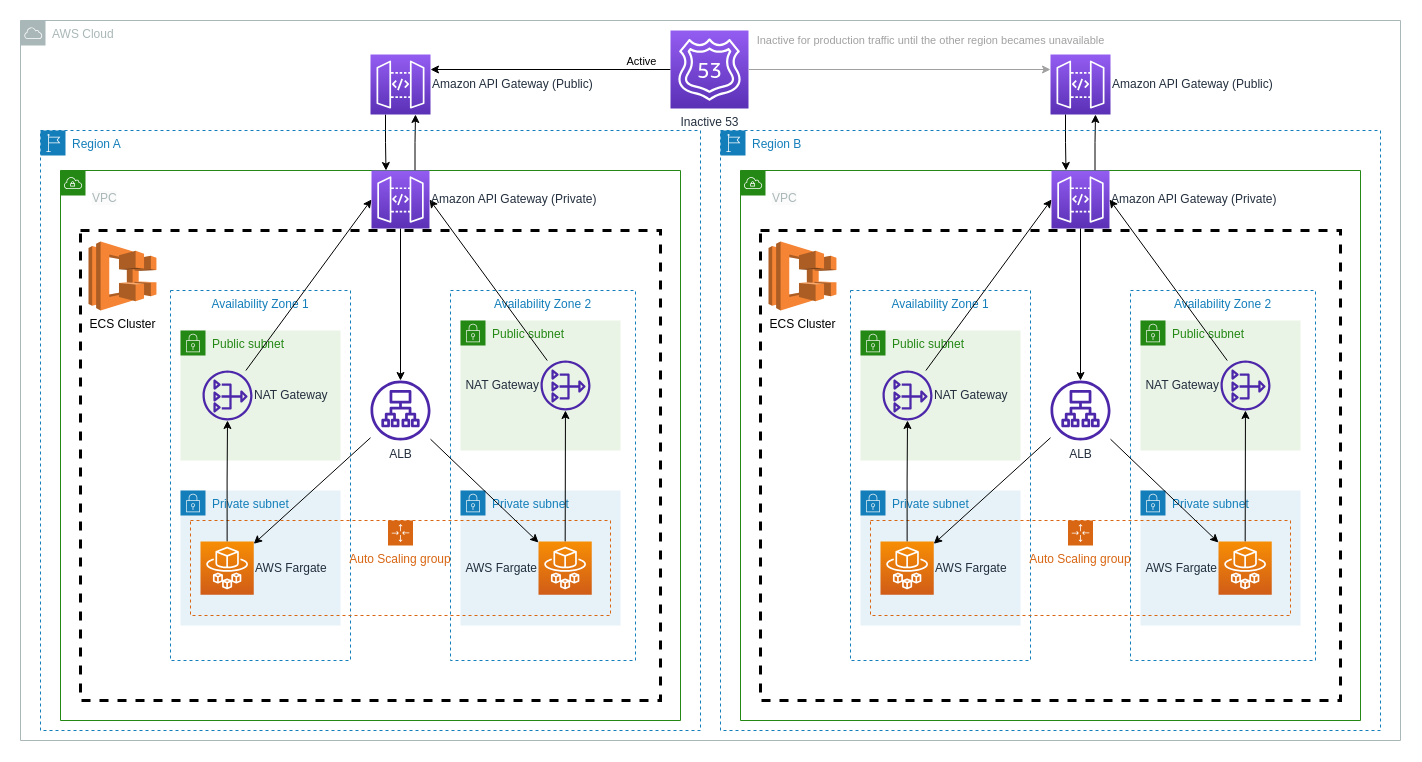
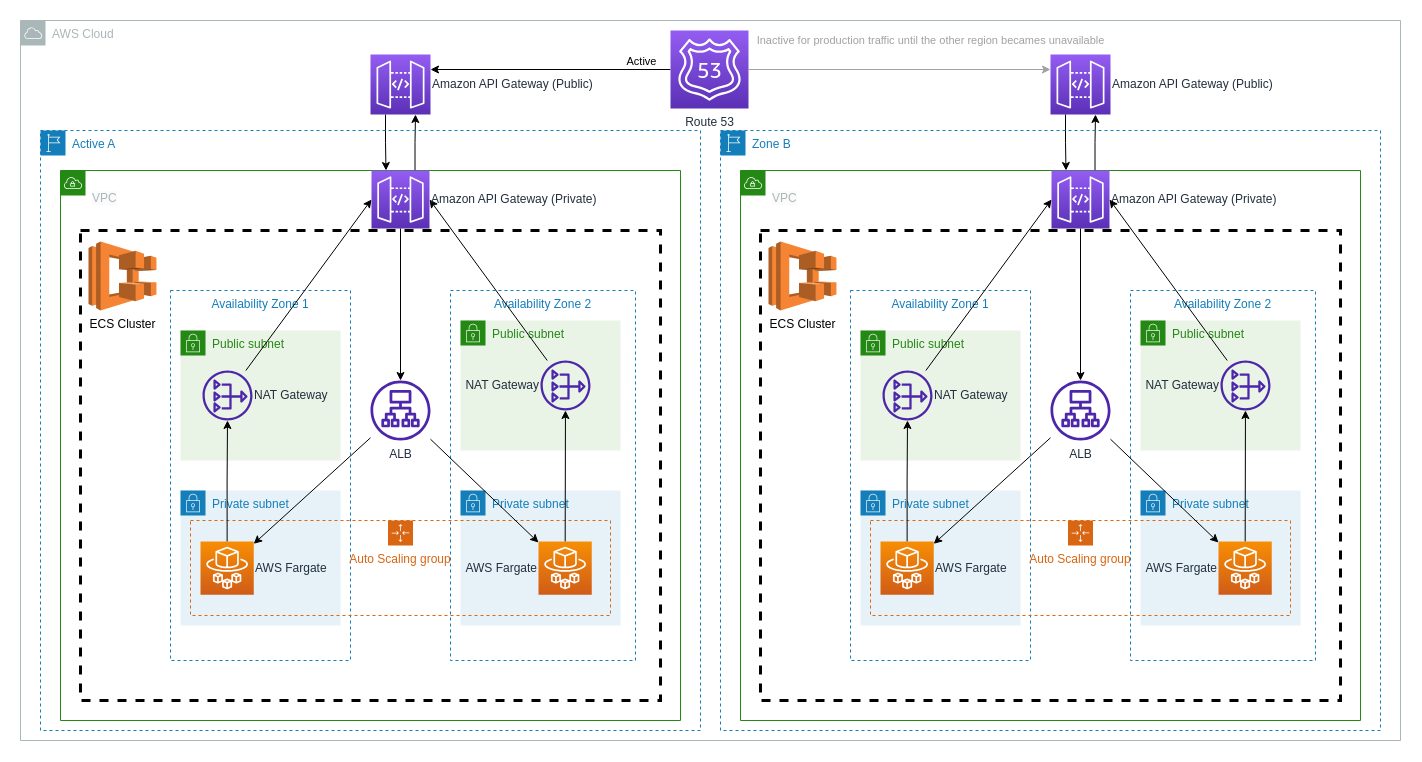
(710, 123) -> (710, 123)
(96, 145) -> (96, 145)
(776, 145) -> (771, 145)
